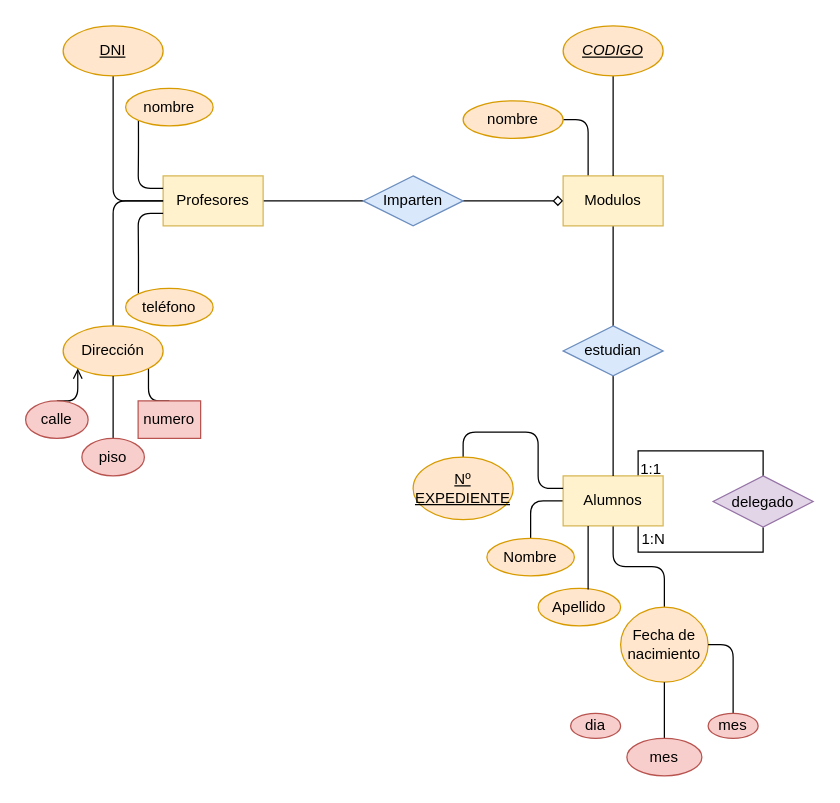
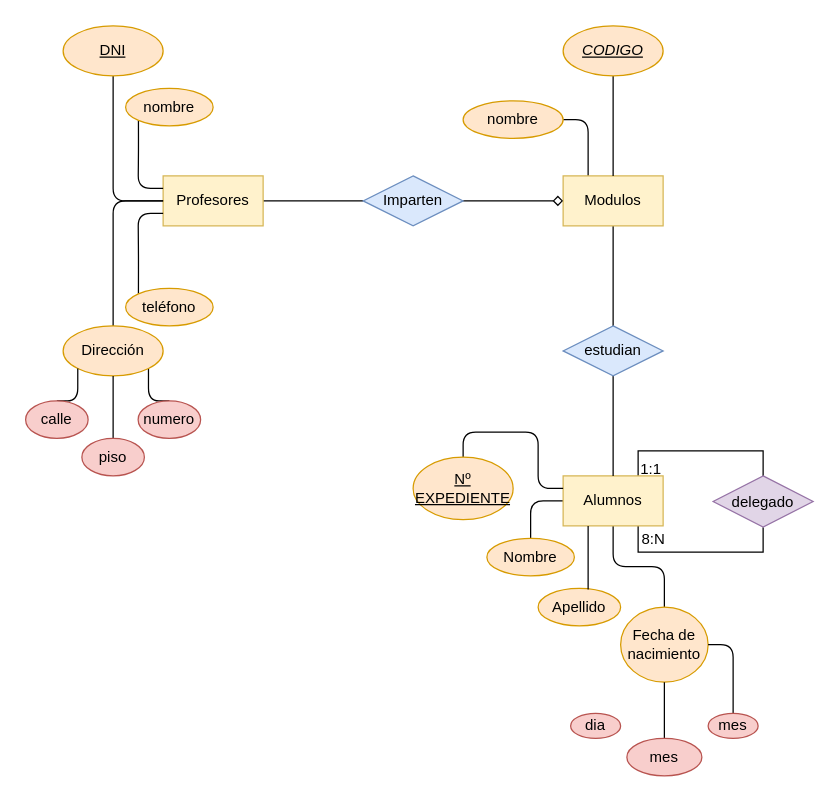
(78, 375) -> (78, 374)
(169, 419) -> (169, 419)
(654, 539) -> (654, 539)
